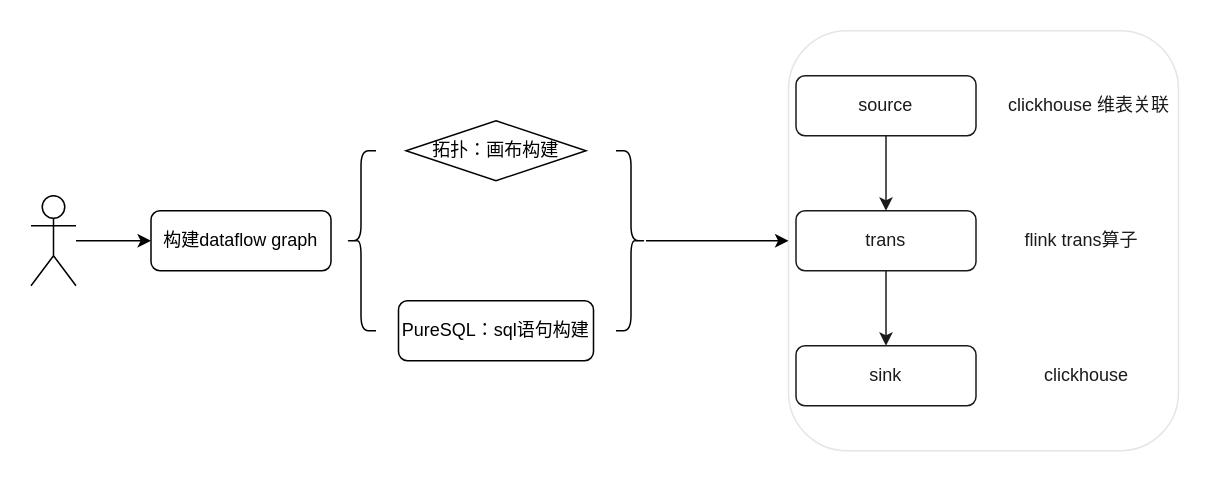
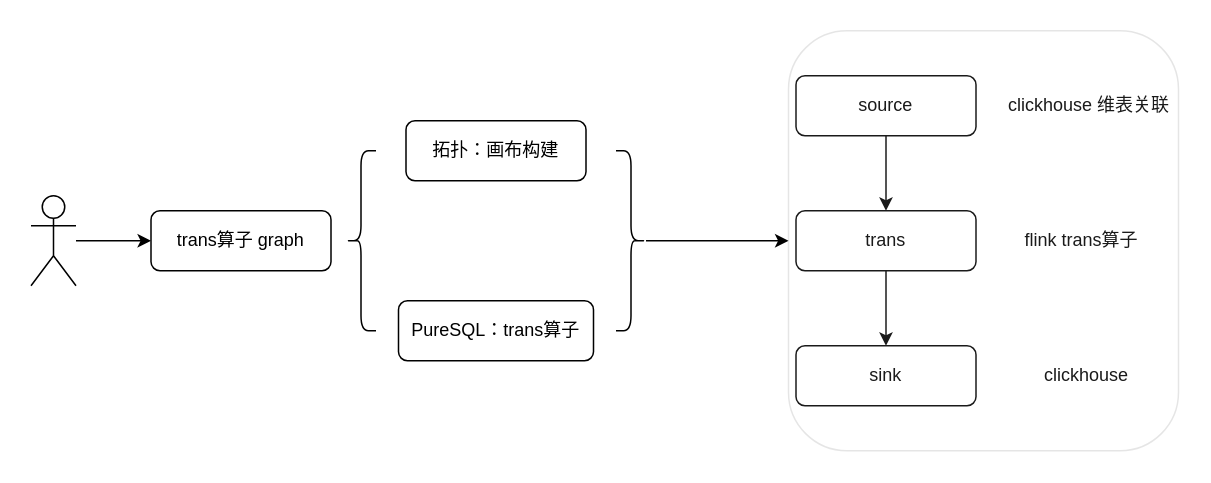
(496, 151) -> (496, 151)
(241, 241) -> (241, 241)
(496, 331) -> (496, 331)
